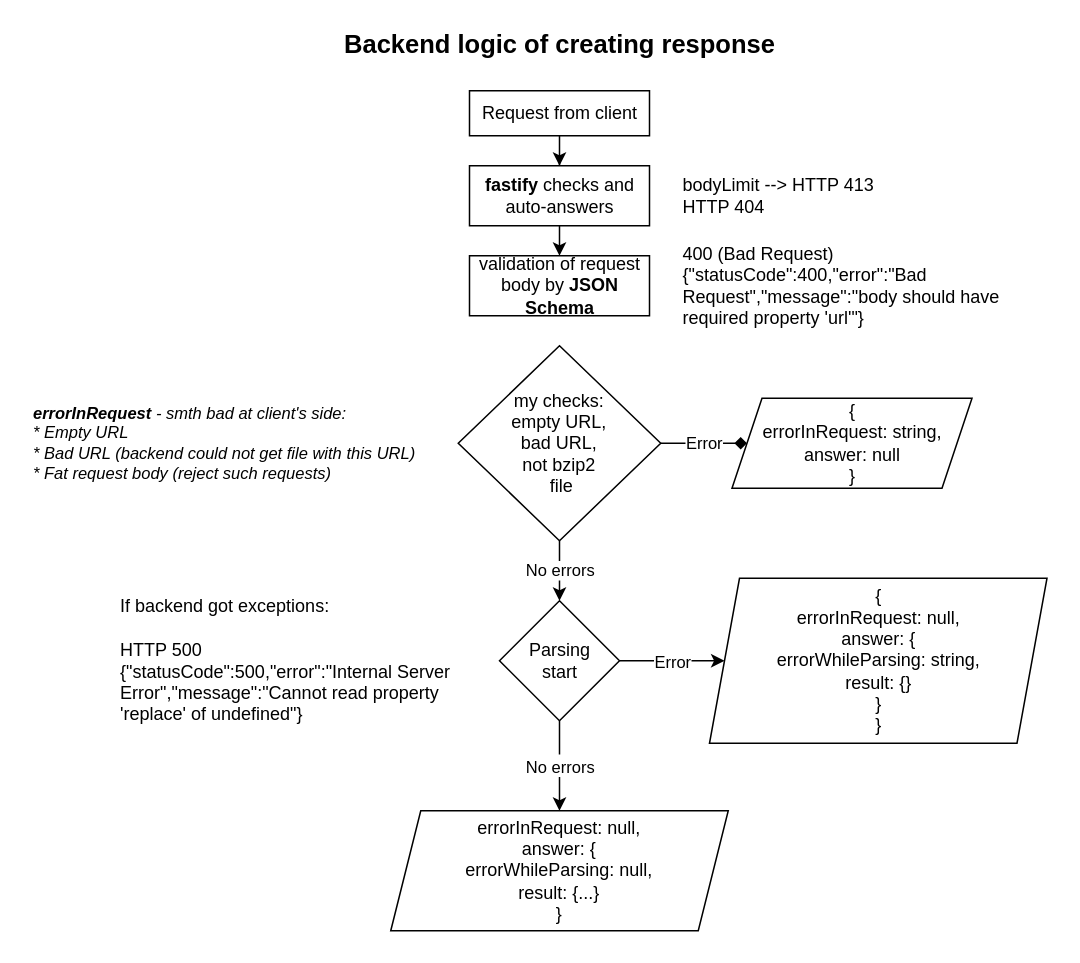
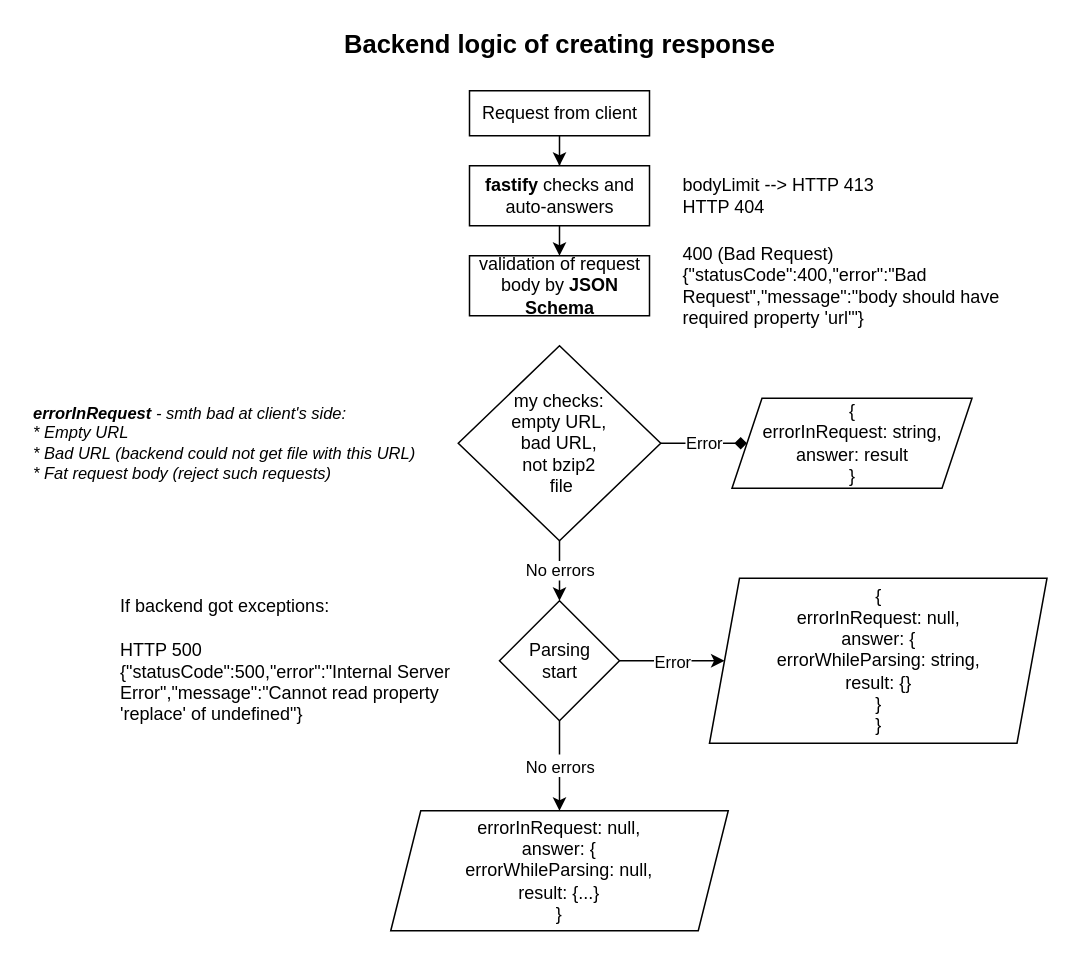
(853, 443) -> (853, 443)
